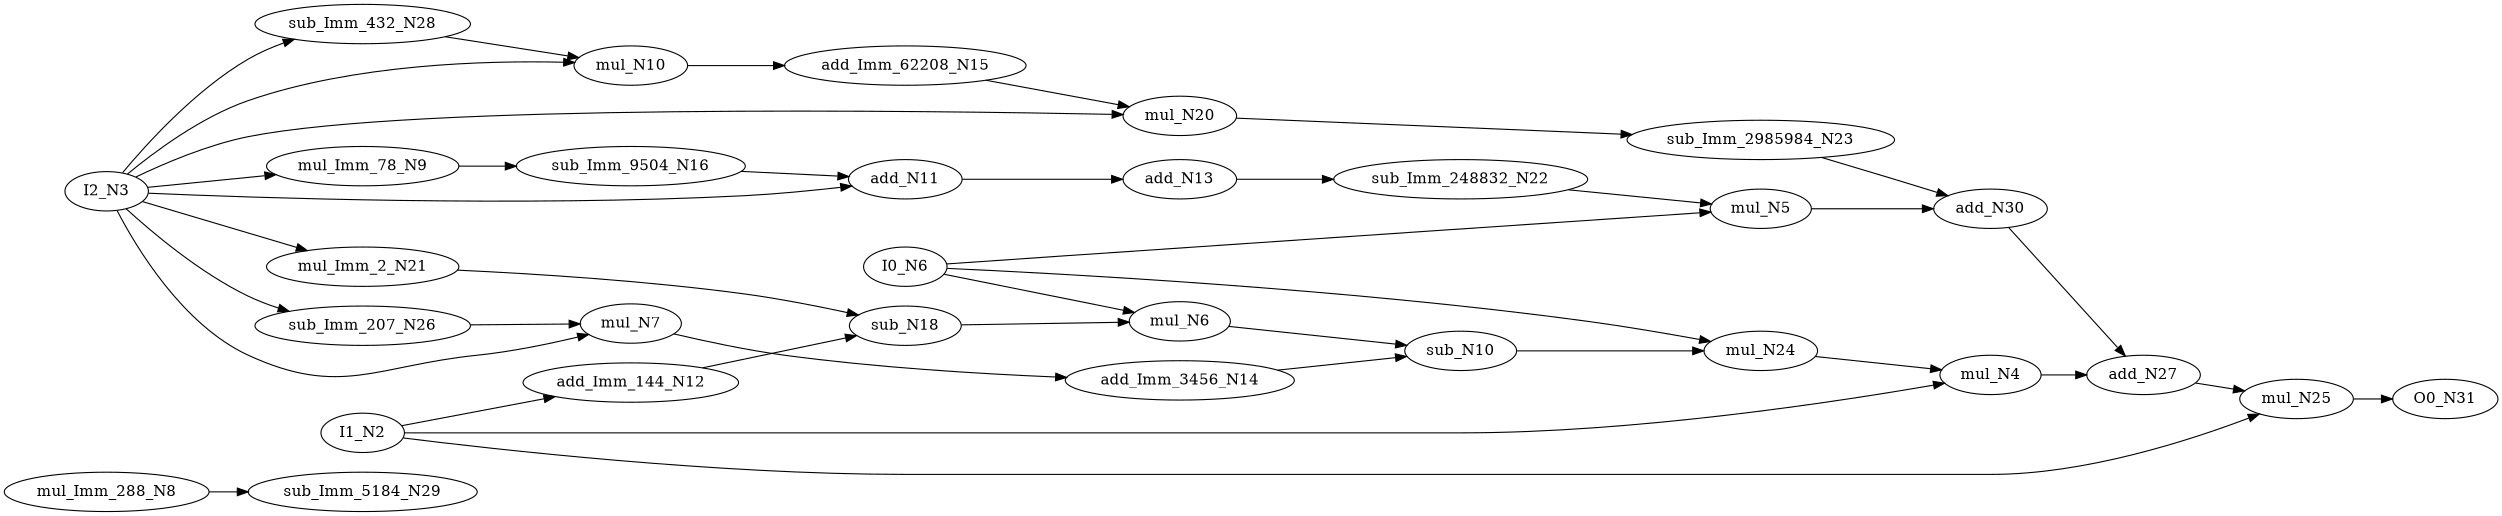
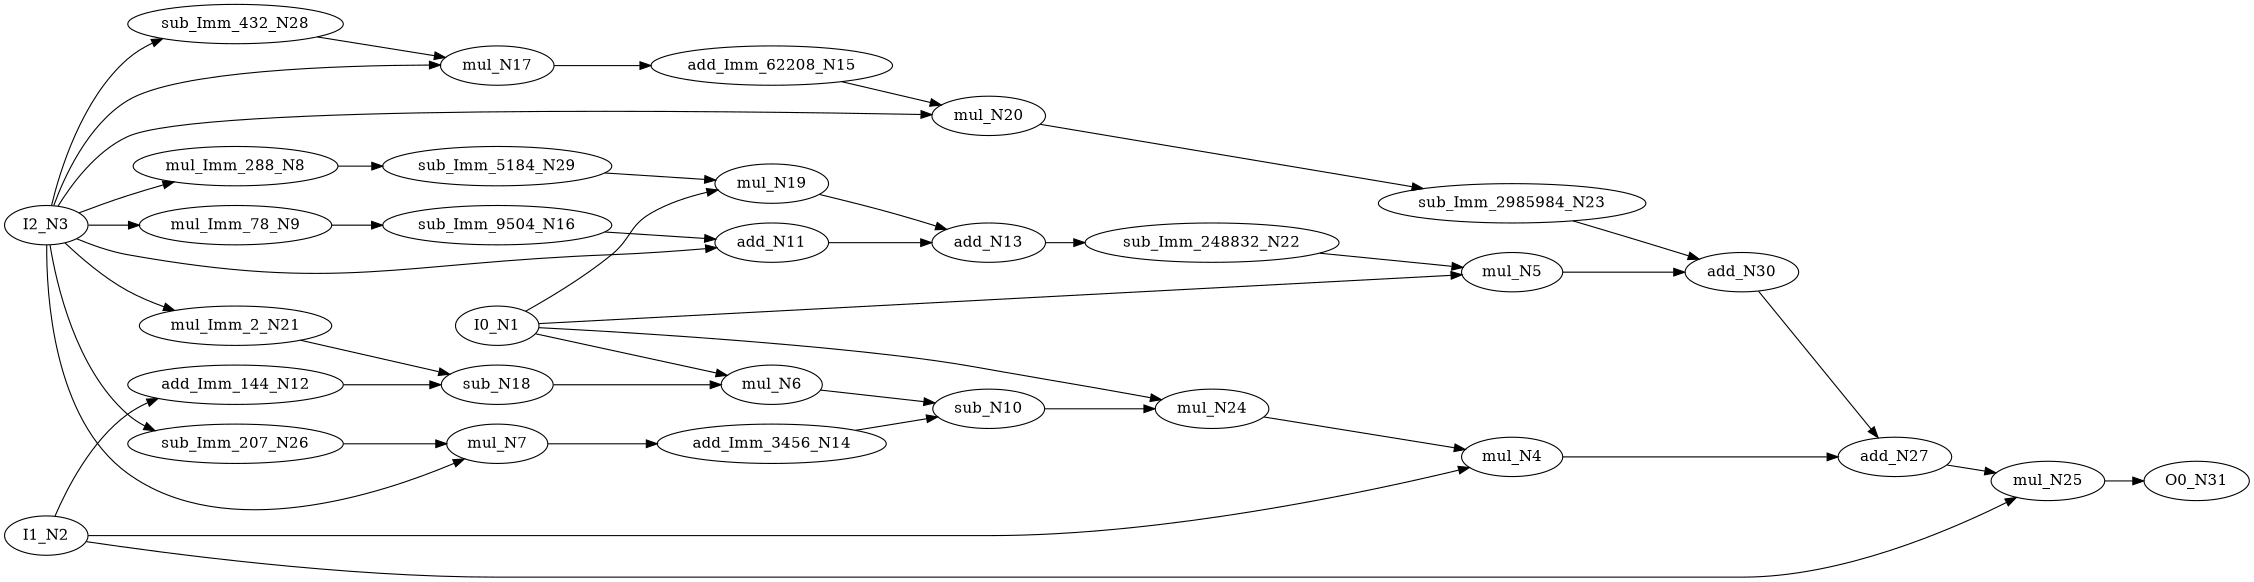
(631, 66) -> (497, 66)
none -> (772, 184)
none -> (121, 198)
(905, 267) -> (497, 326)
